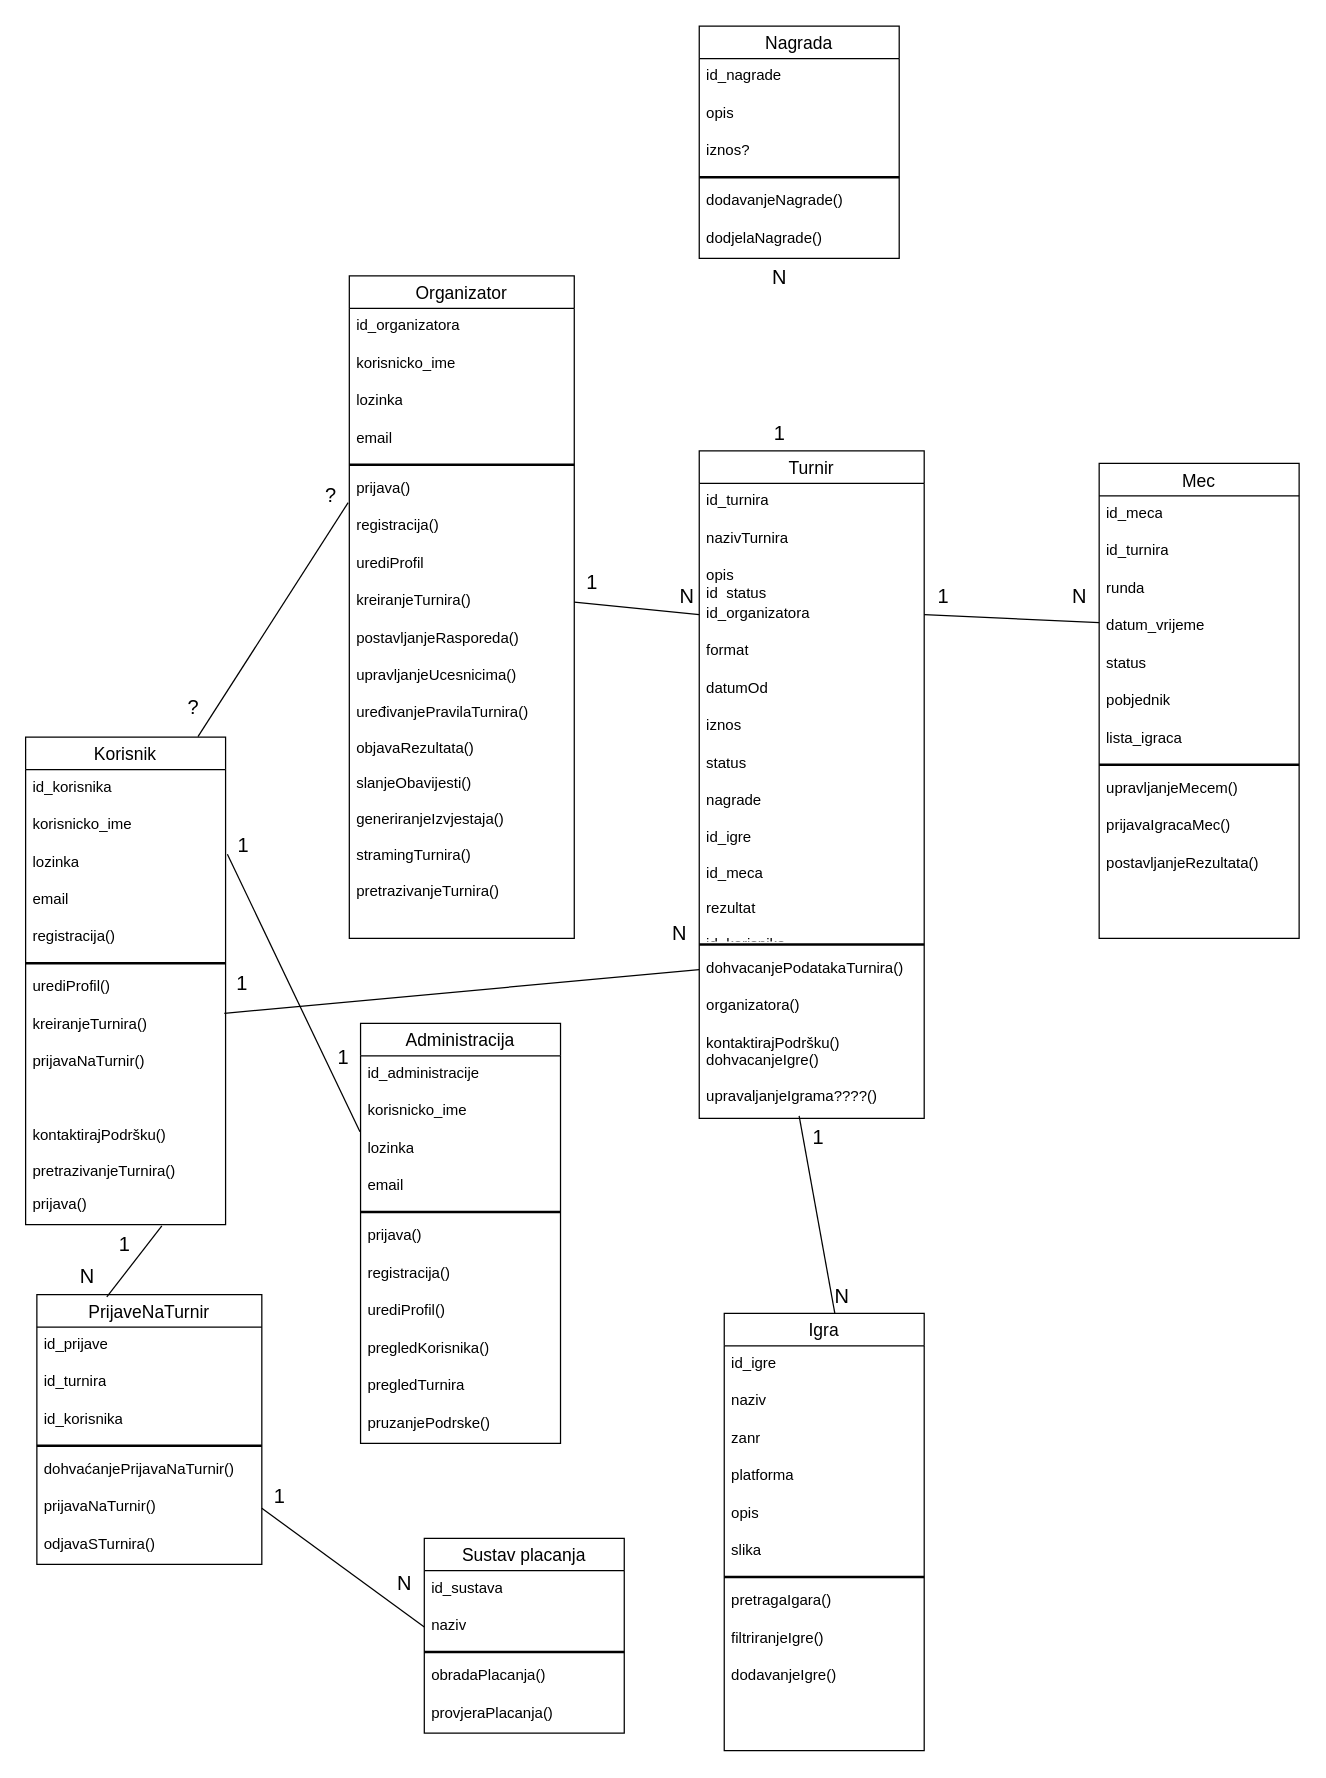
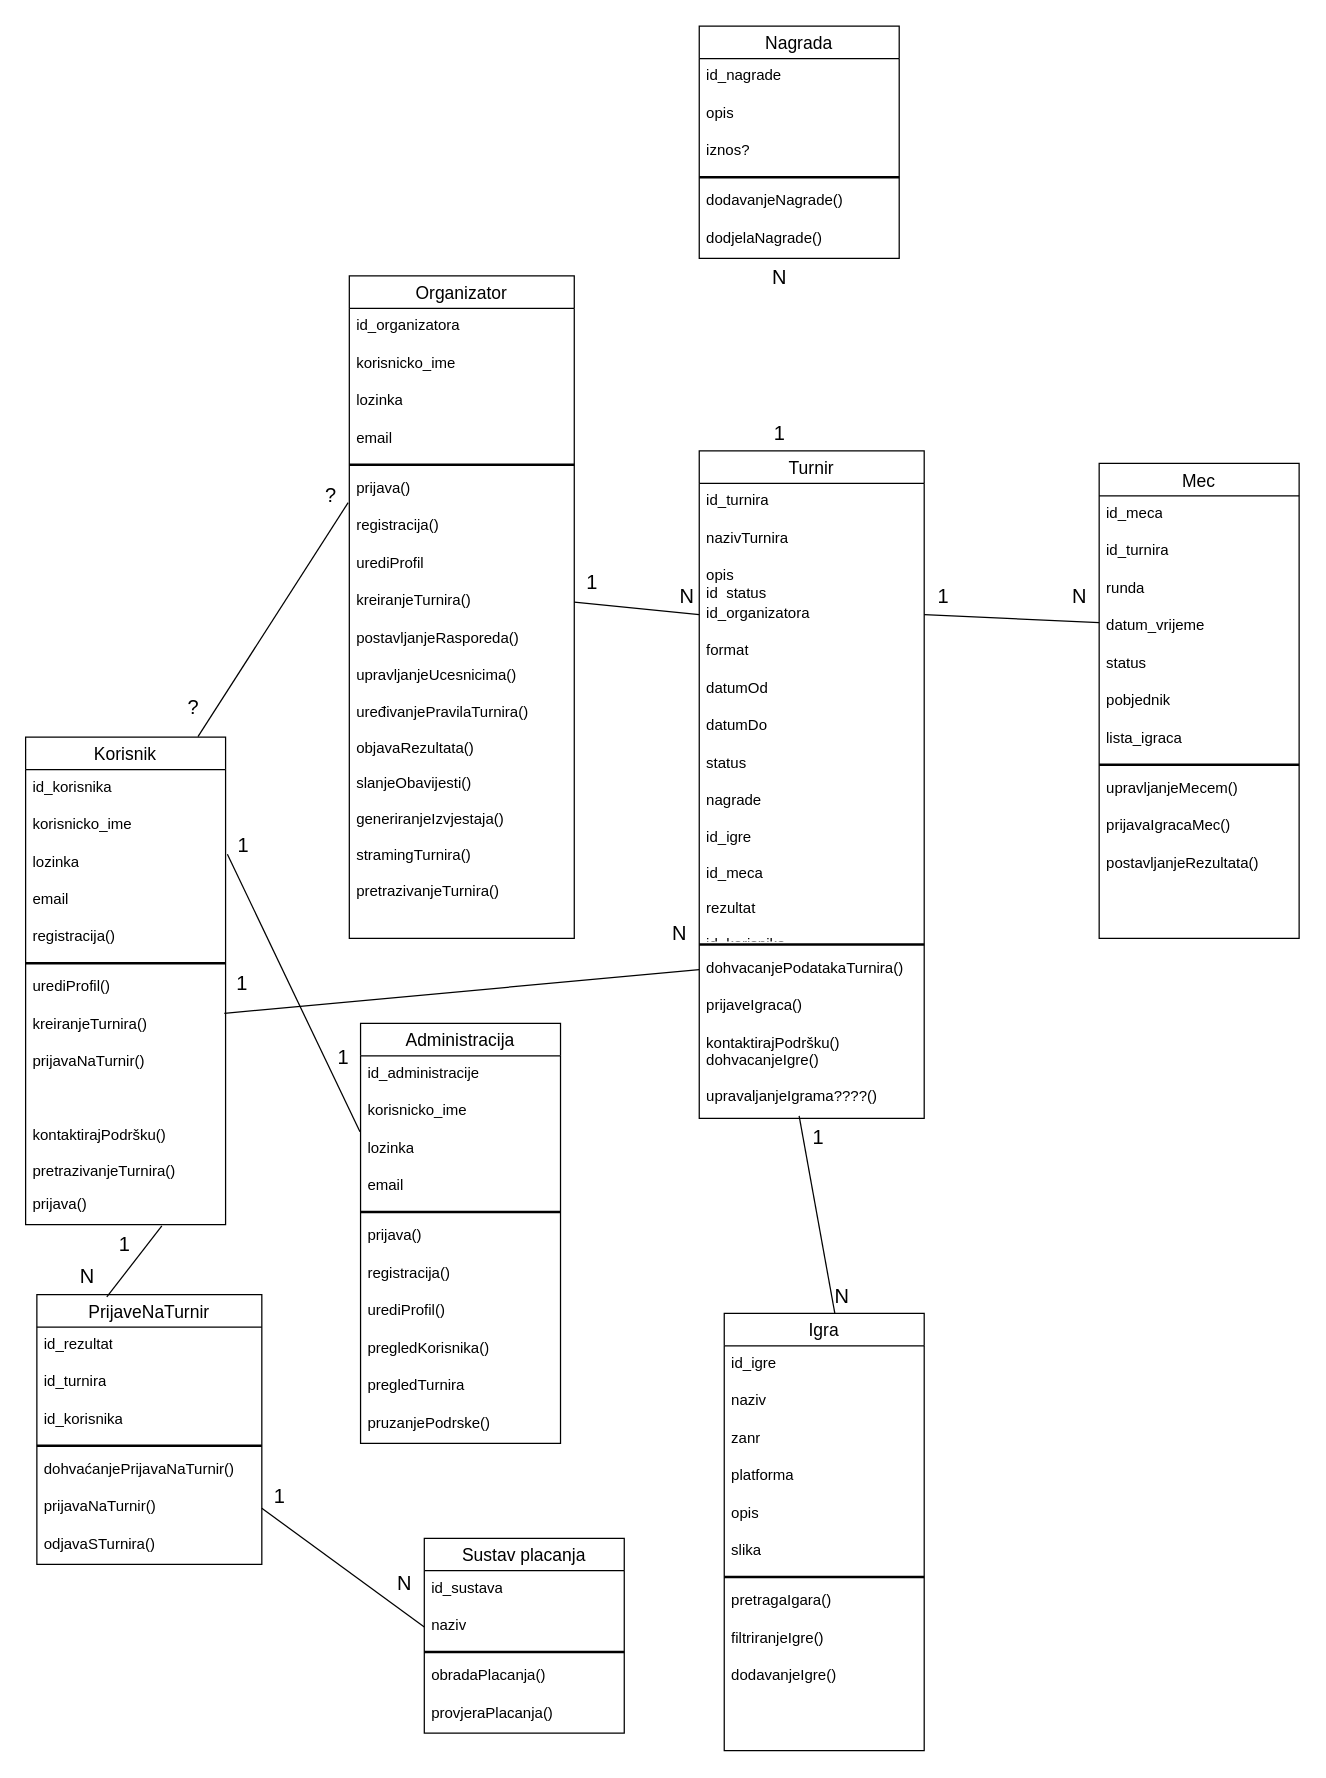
(726, 726) -> (736, 726)
(764, 1006) -> (768, 1006)
(82, 1345) -> (87, 1345)
